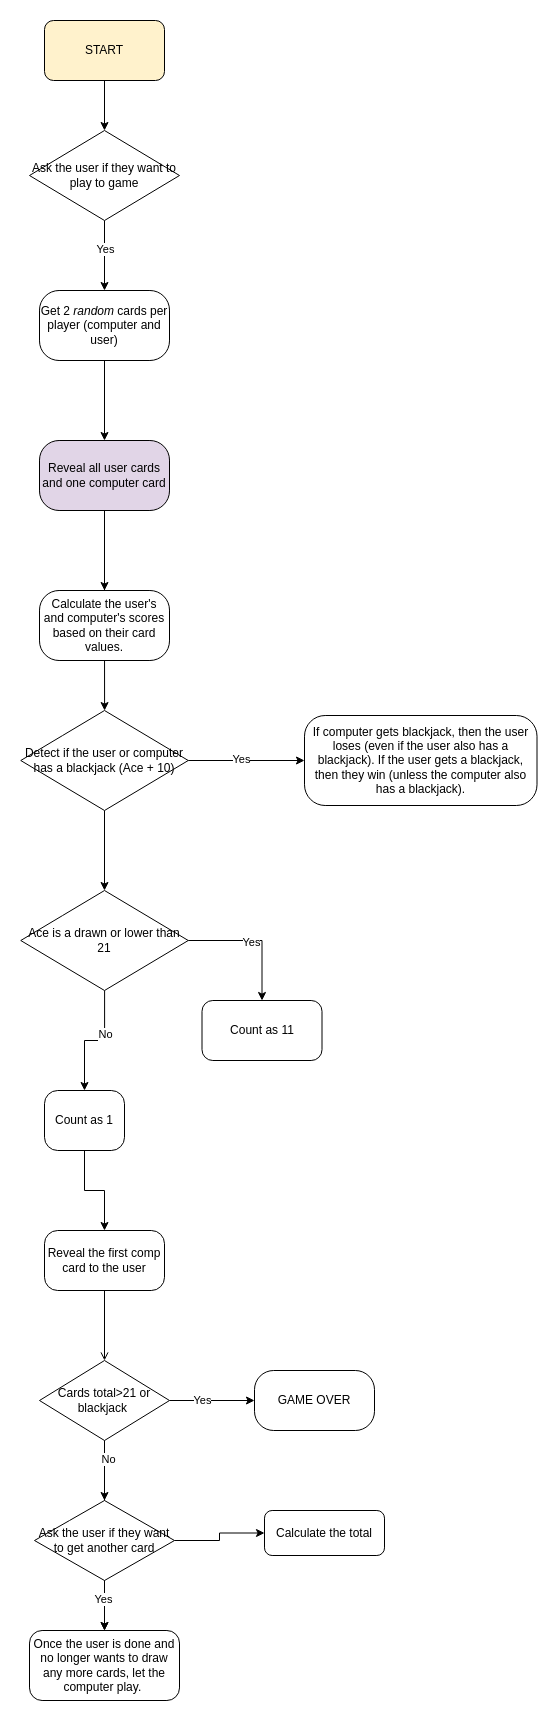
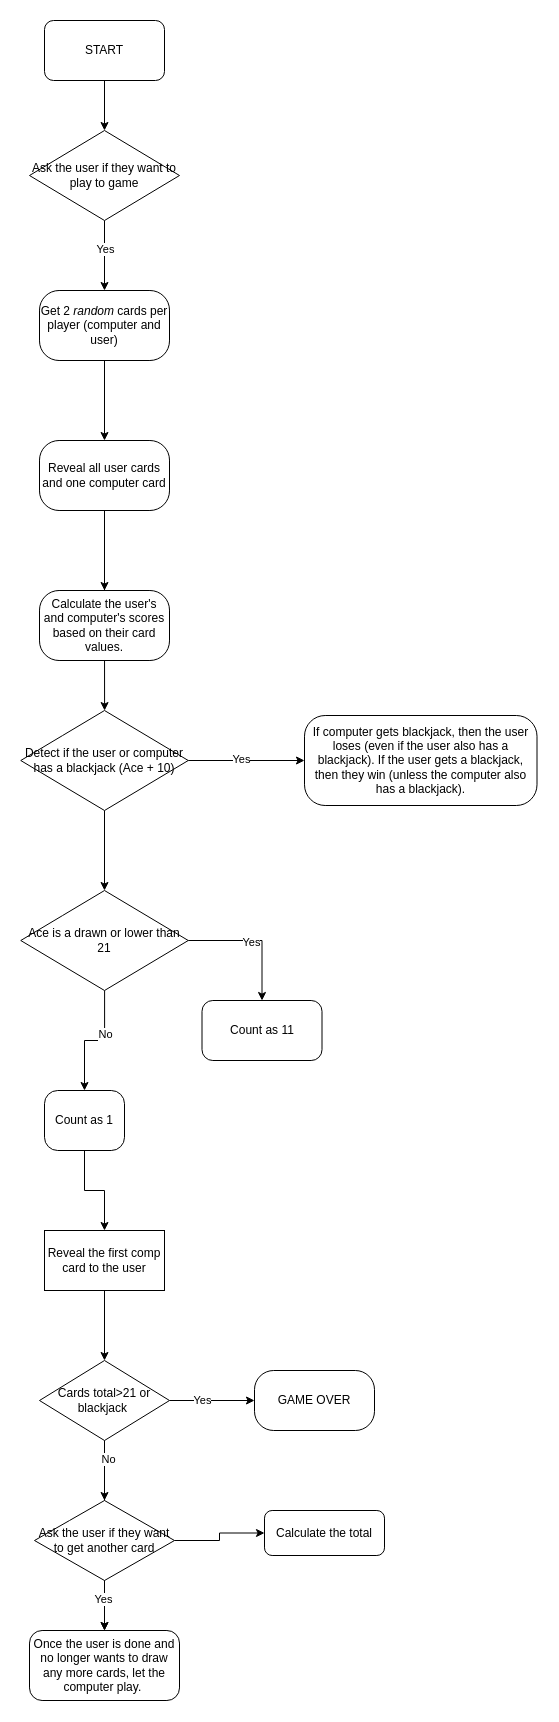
(105, 51) -> (105, 51)
(105, 476) -> (105, 476)
(105, 1261) -> (105, 1261)
(105, 1354) -> (105, 1352)
